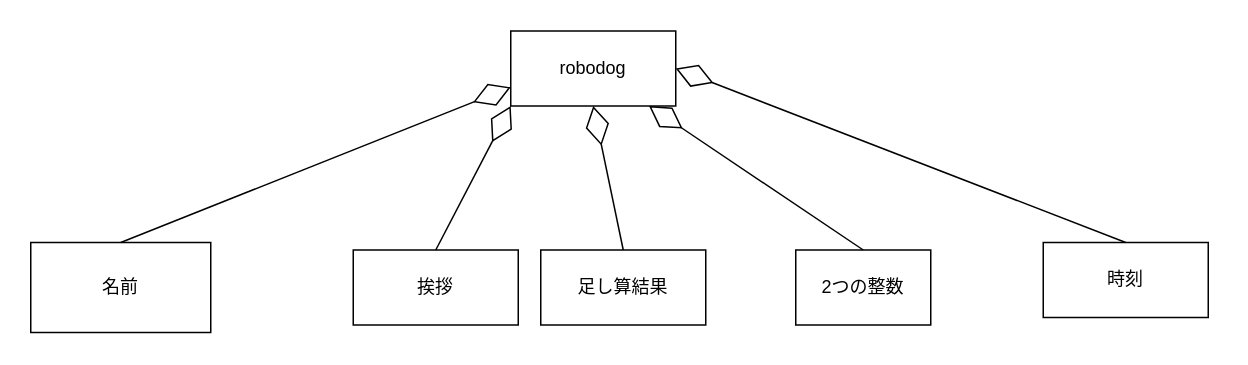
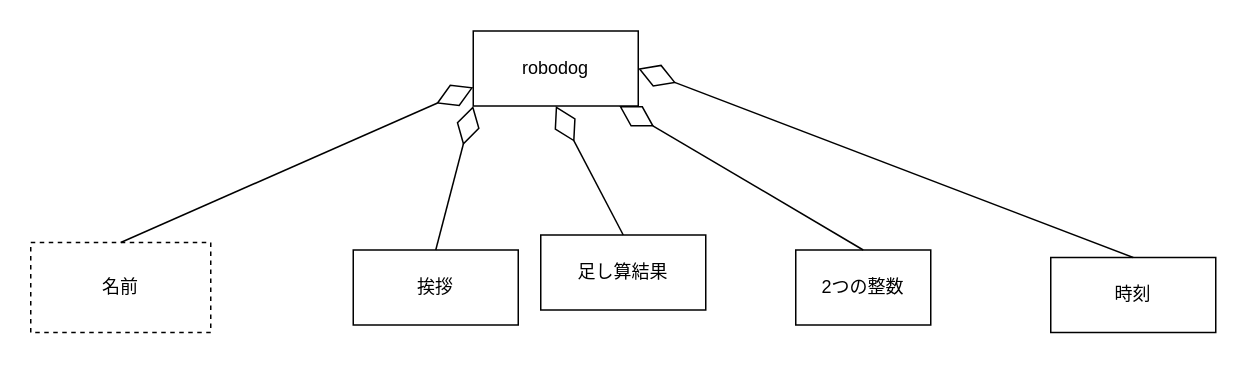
(593, 68) -> (556, 68)
(1126, 280) -> (1133, 295)
(121, 287) -> (121, 287)
(623, 287) -> (623, 272)
